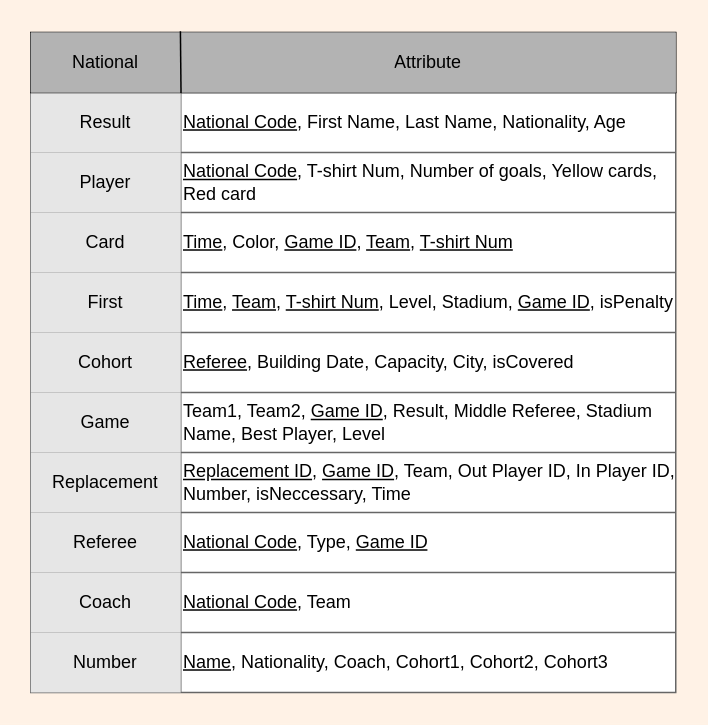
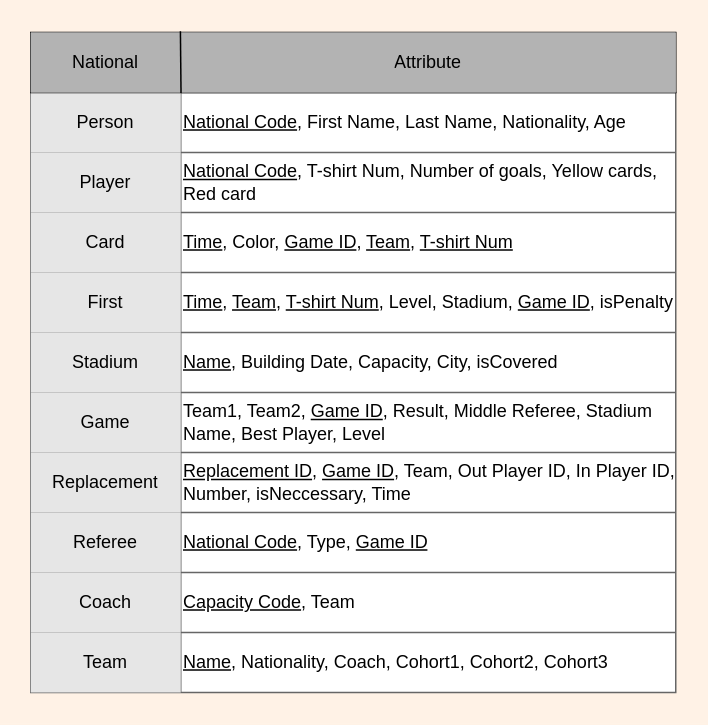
(106, 122) -> (106, 122)
(106, 362) -> (106, 362)
(396, 362) -> (380, 362)
(268, 602) -> (270, 602)
(106, 662) -> (106, 662)
